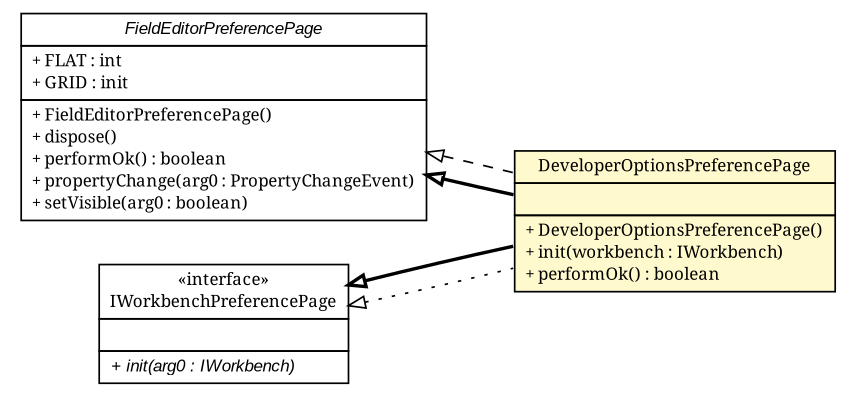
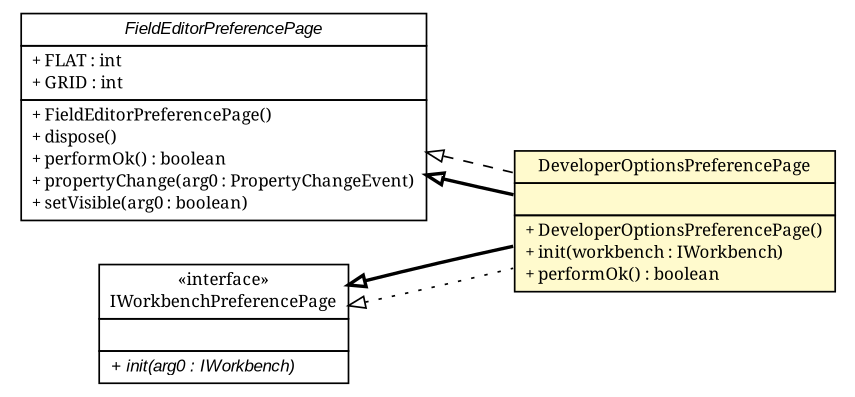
(81, 83) -> (78, 83)
